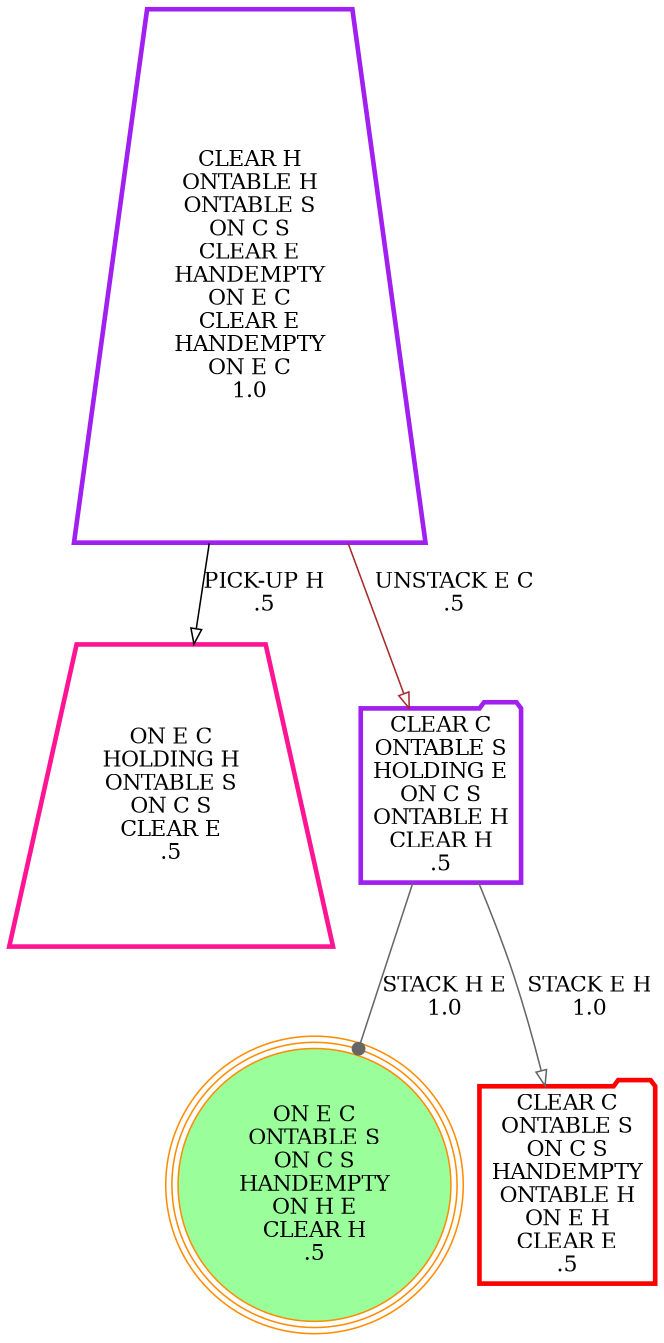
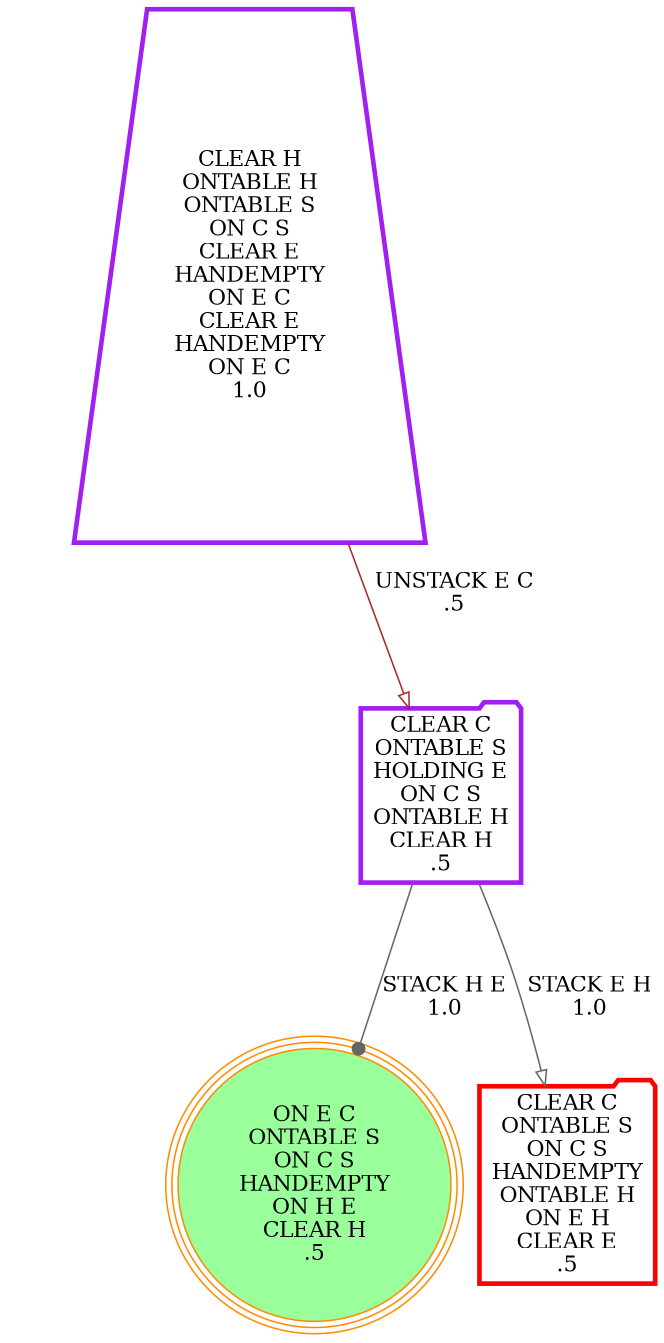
(171, 796) -> none
